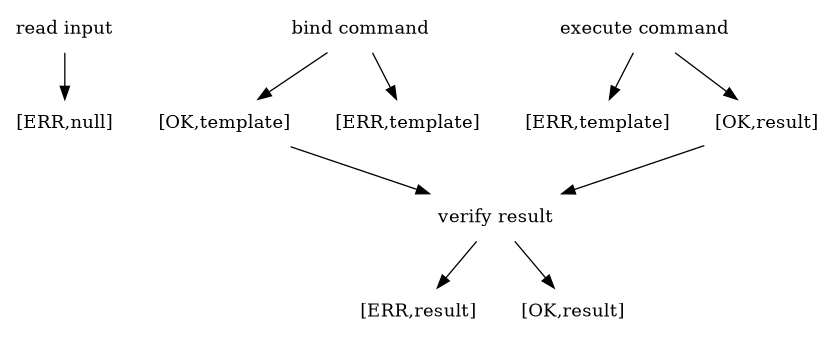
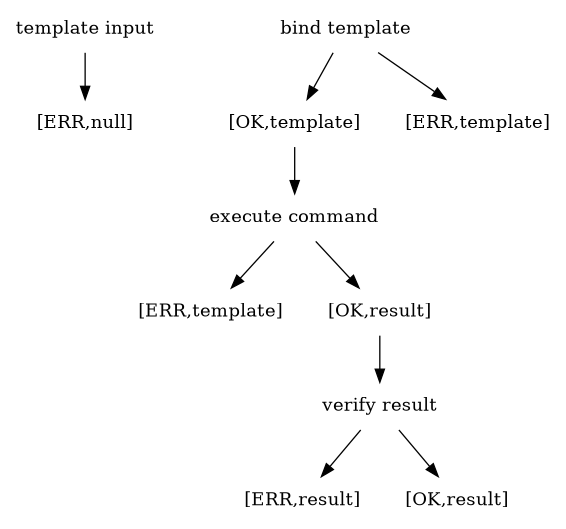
(65, 29) -> (85, 29)
(361, 29) -> (346, 29)
(354, 168) -> (295, 164)
